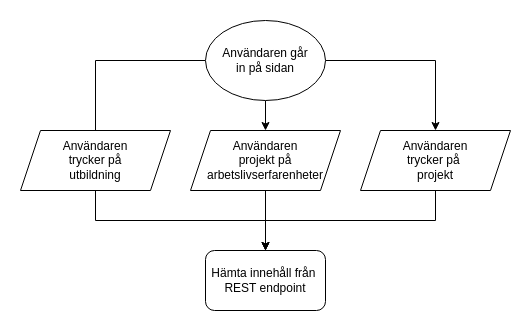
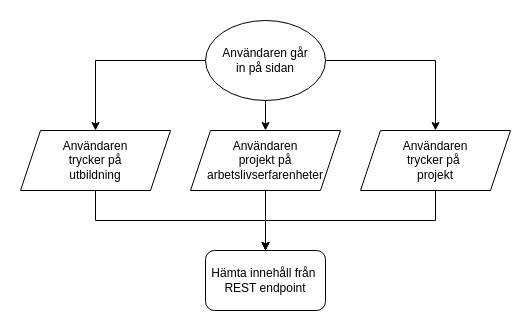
(96, 124) -> (96, 122)
